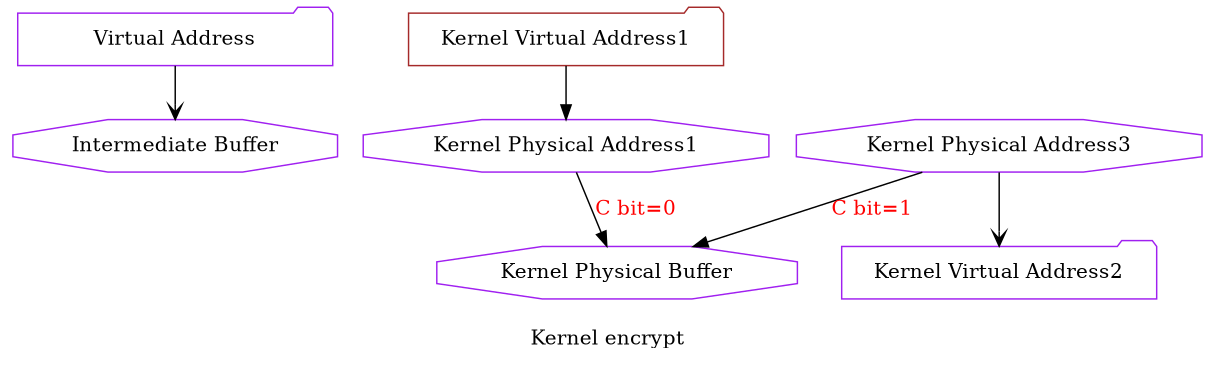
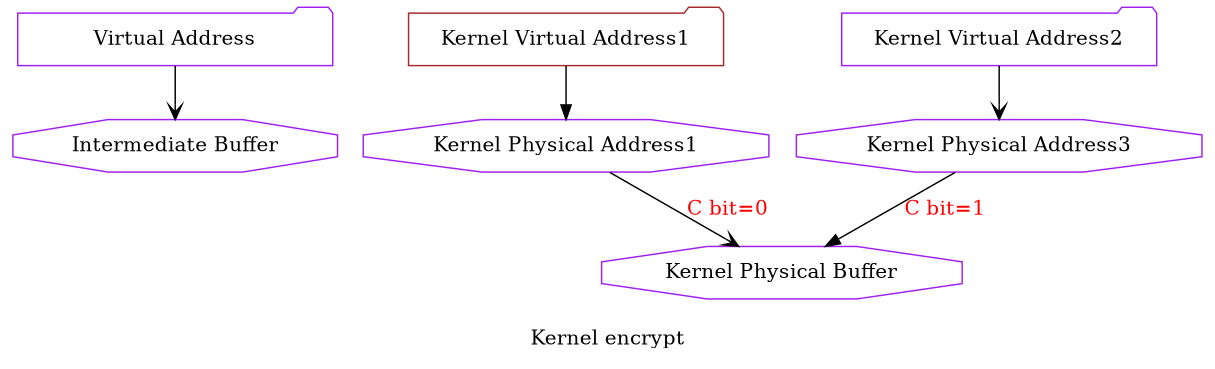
(999, 202) -> (999, 85)
(589, 203) -> (668, 206)
